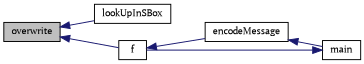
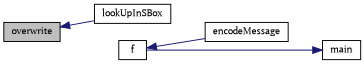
(94, 43) -> none
(310, 44) -> none
